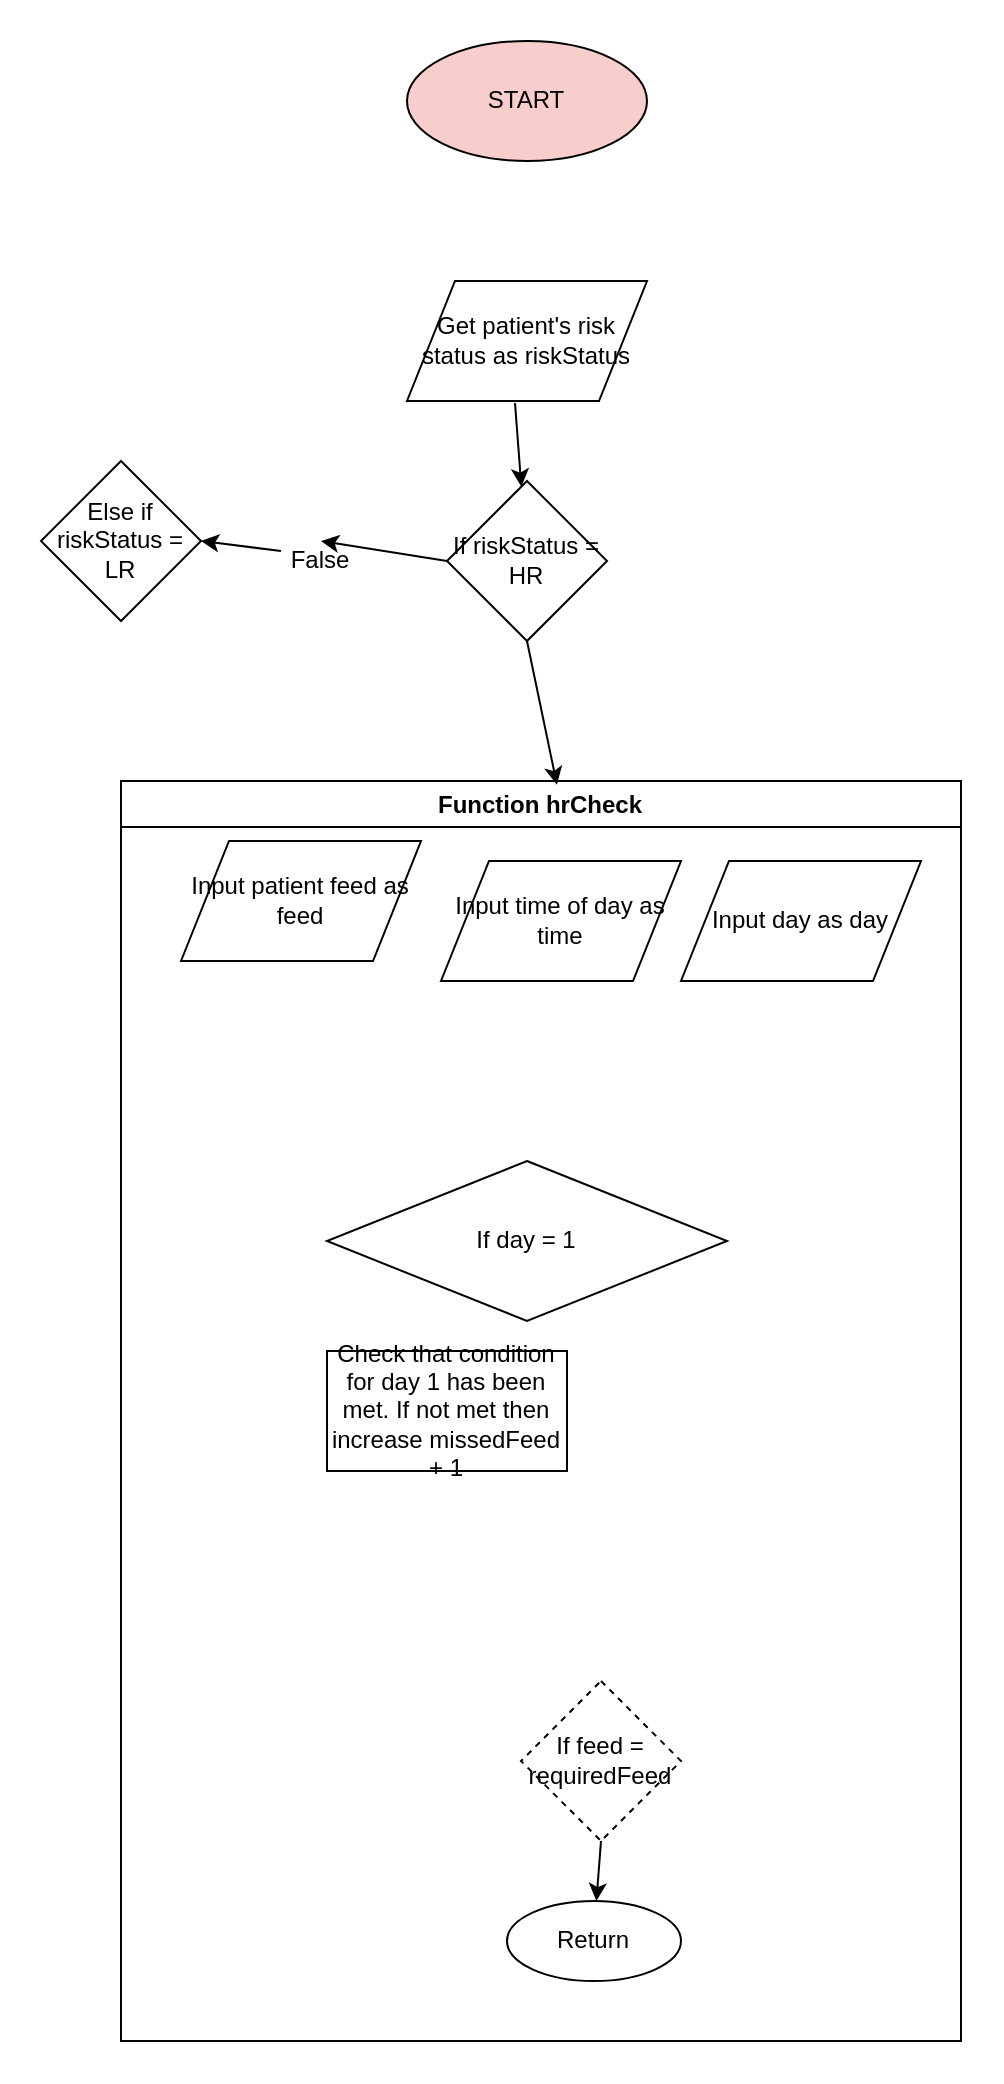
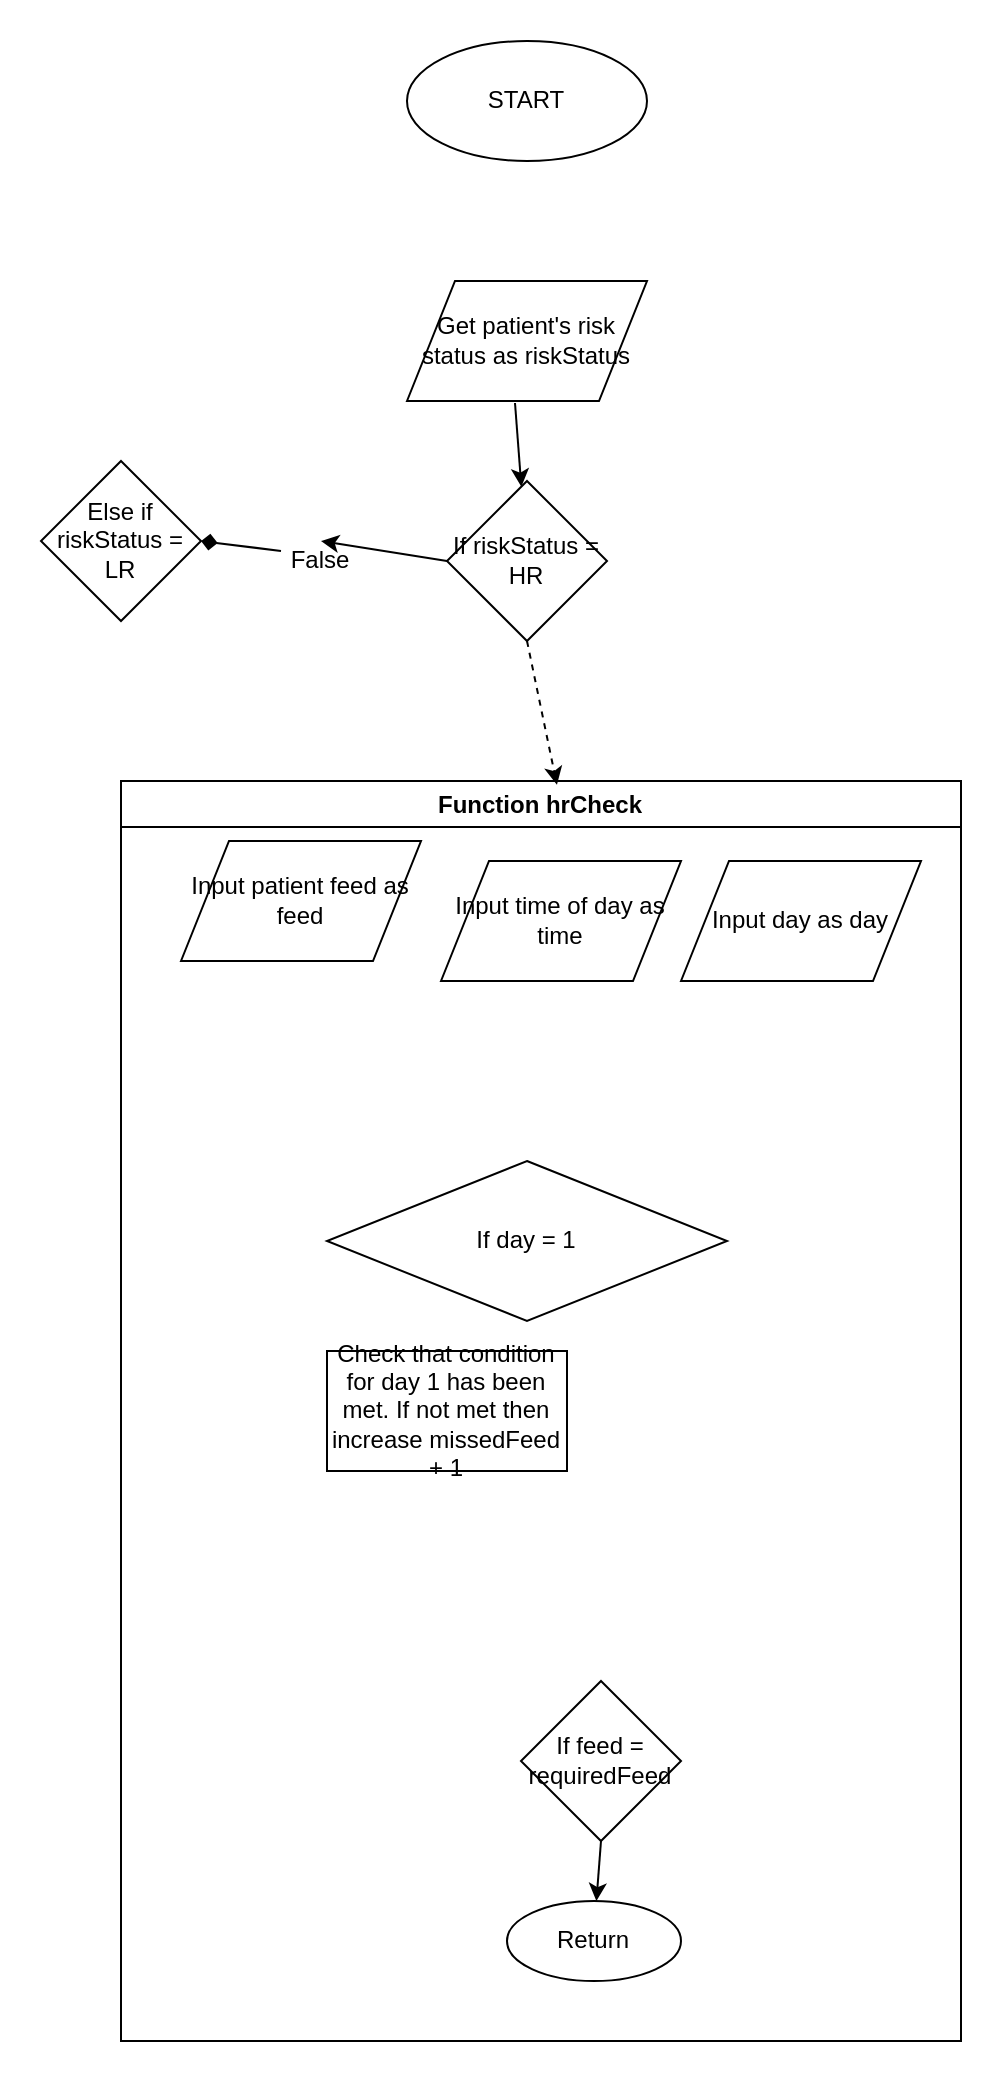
(527, 101) -> (527, 101)
(216, 543) -> (217, 543)
(541, 708) -> (541, 708)
(601, 1761) -> (601, 1761)
